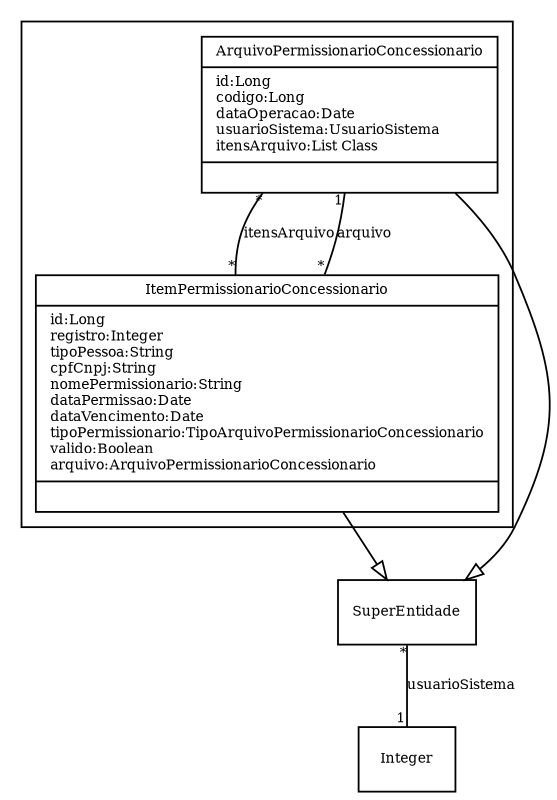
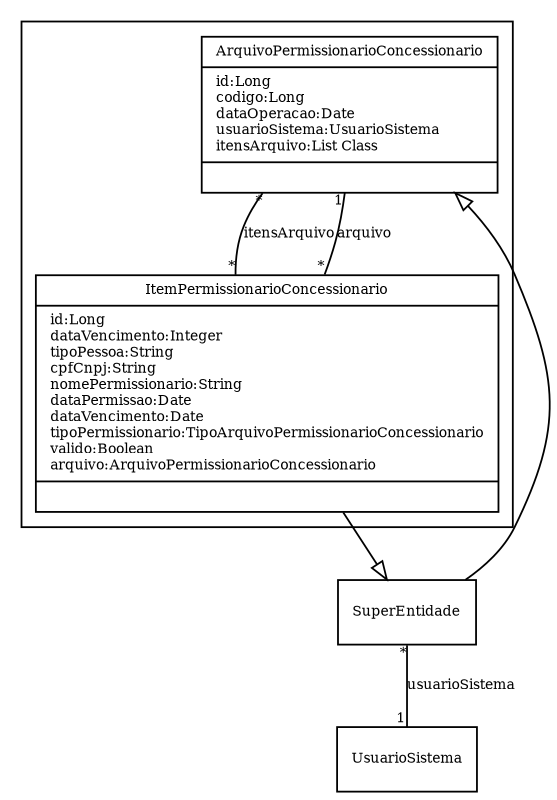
(108, 336) -> (137, 336)
(547, 378) -> (549, 396)
(407, 759) -> (407, 759)
